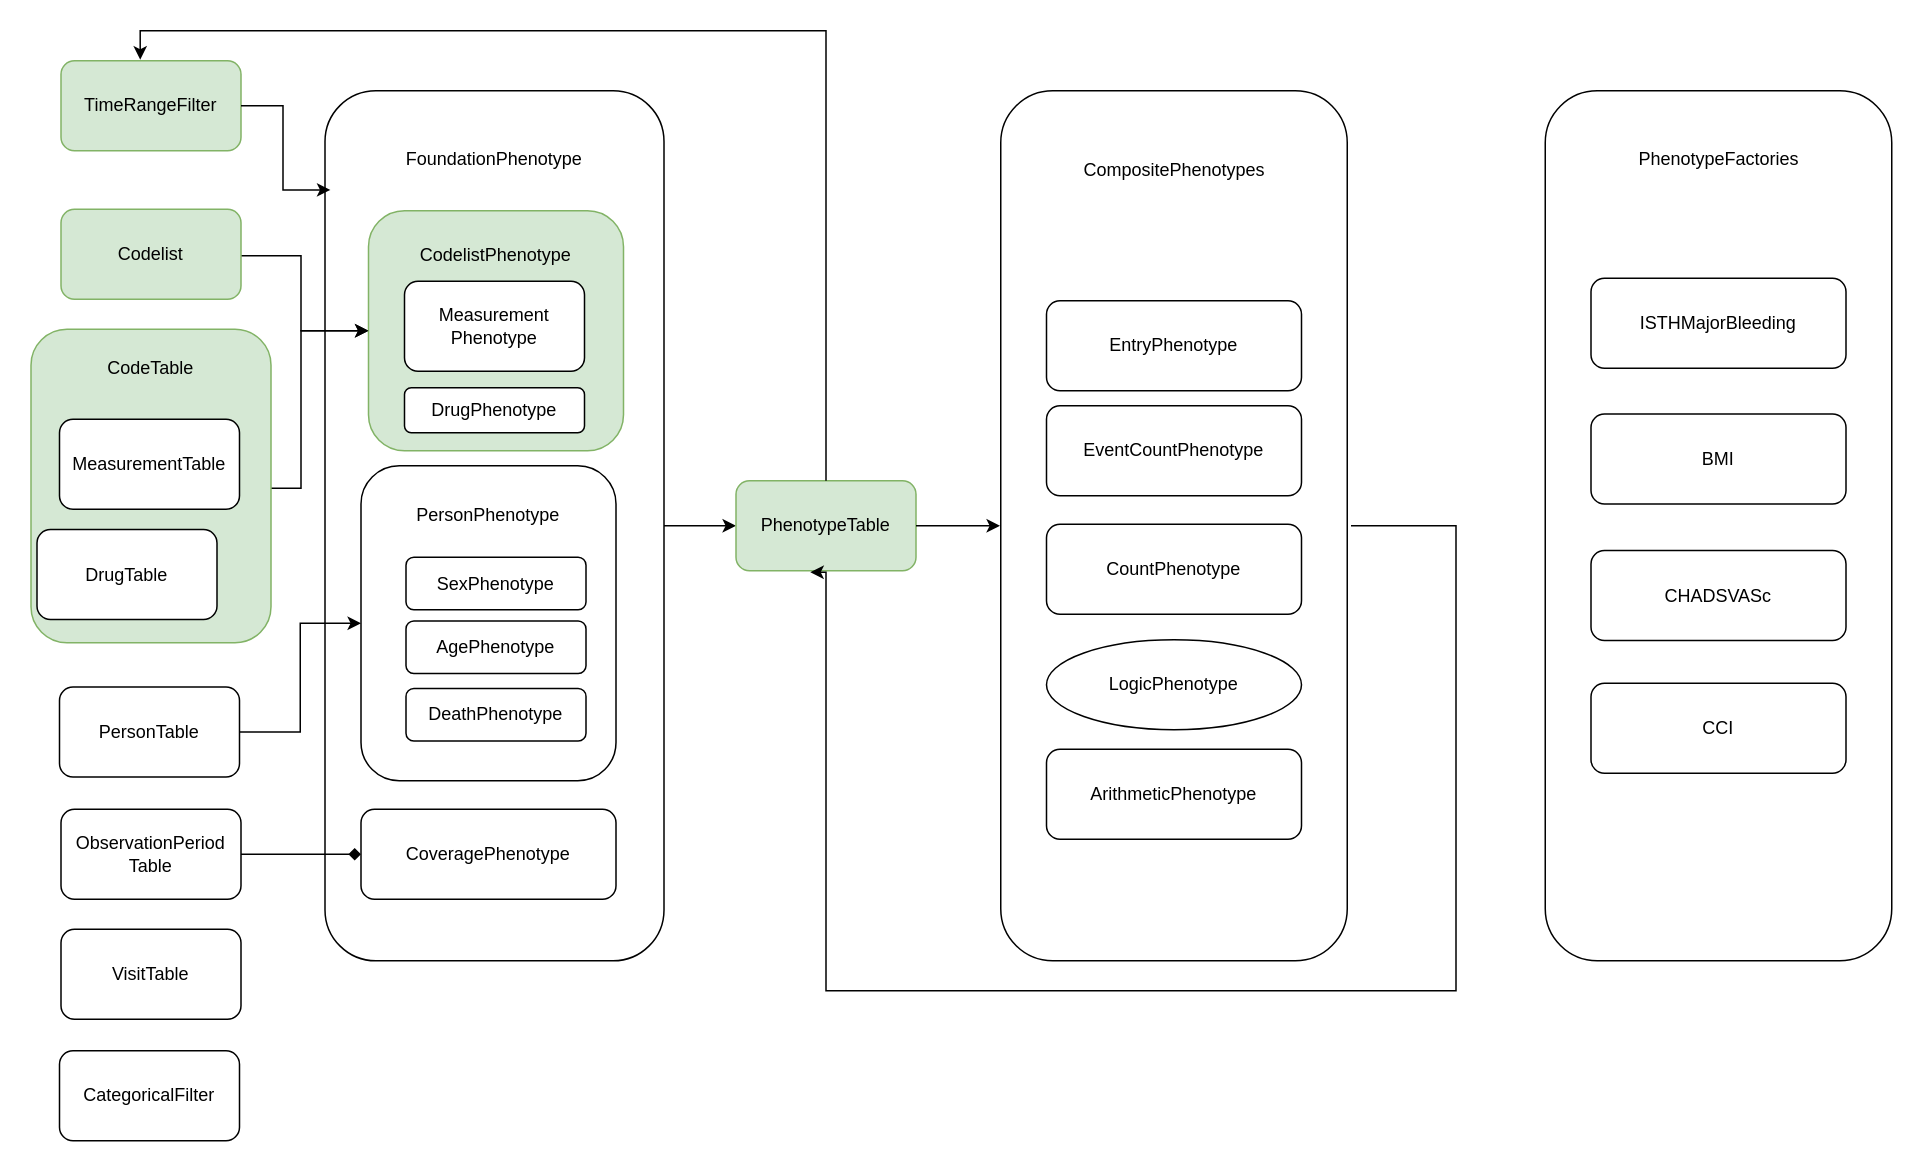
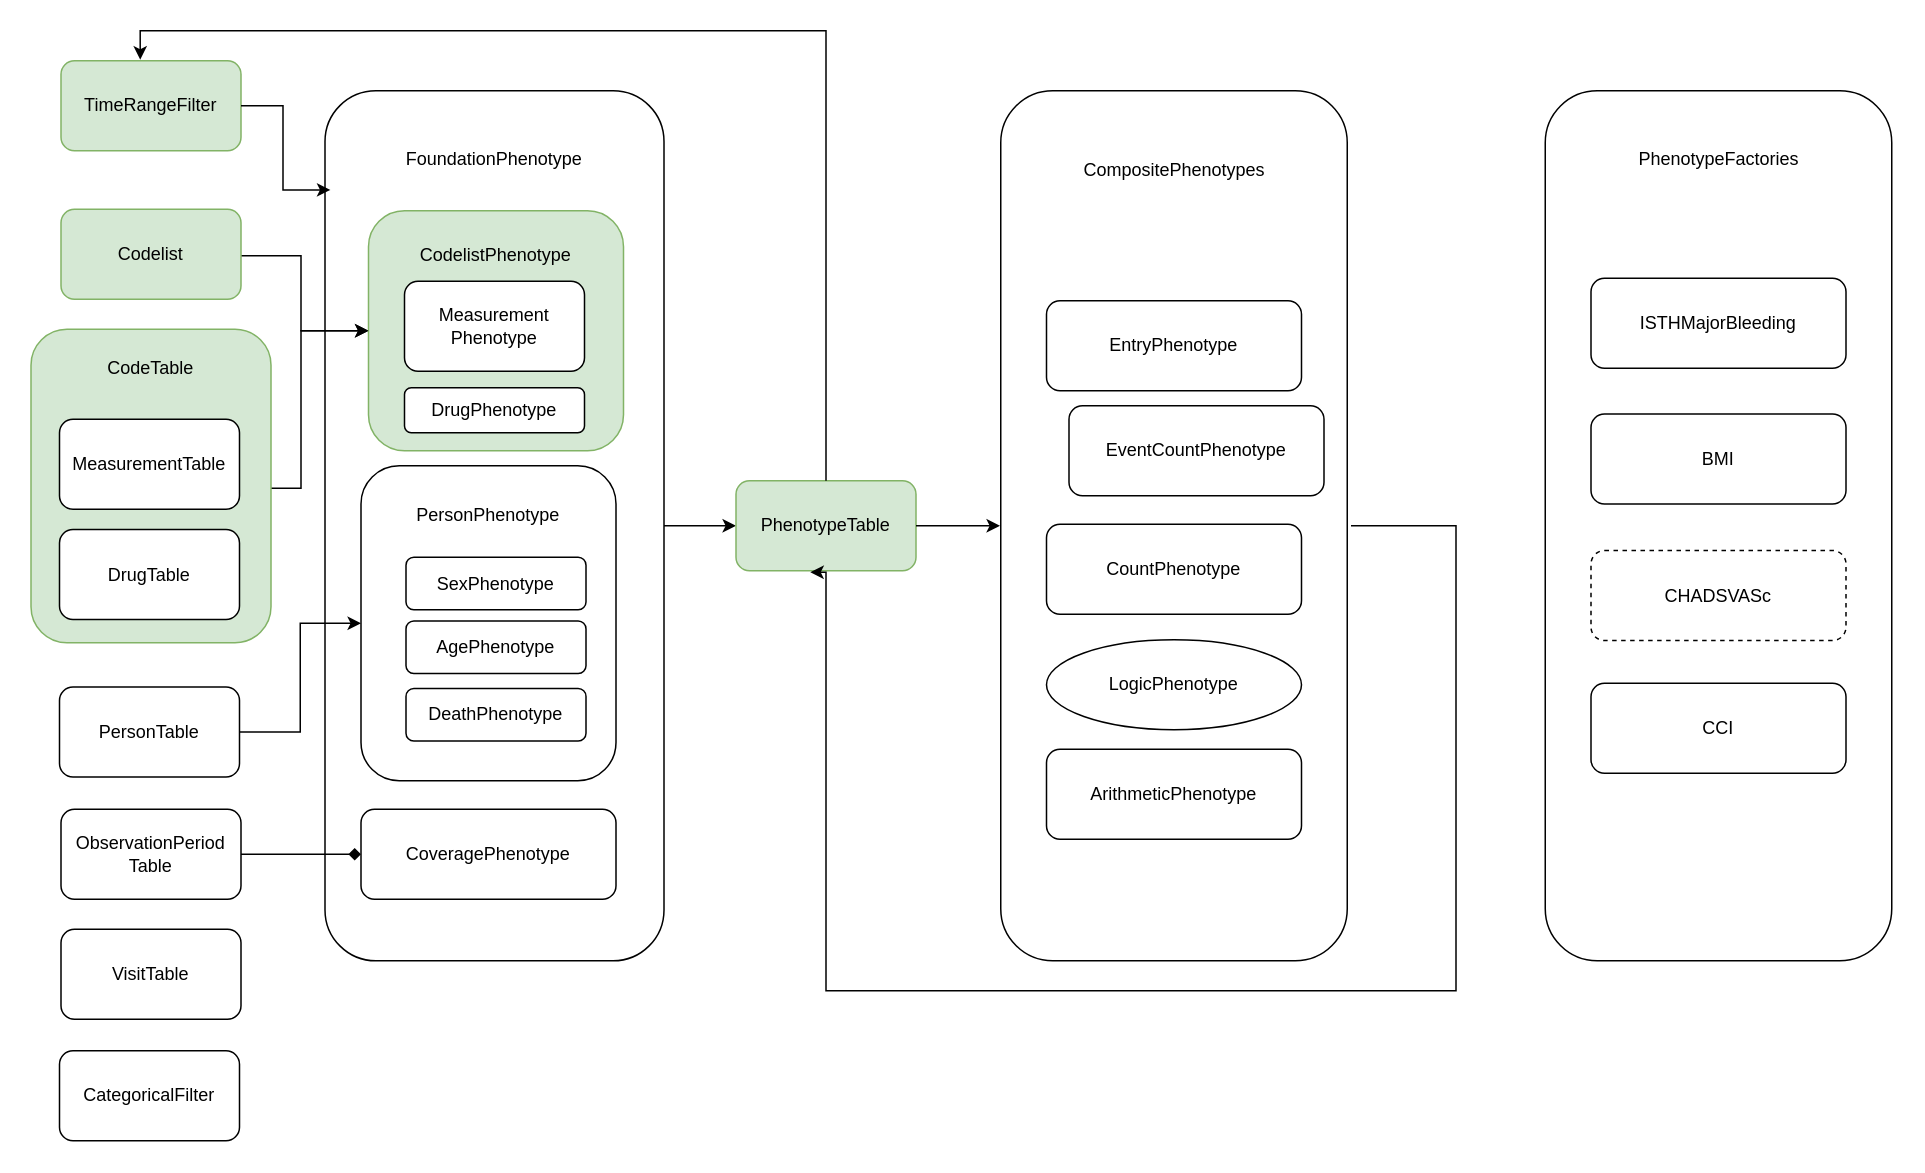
(1174, 451) -> (1196, 451)
(127, 575) -> (149, 575)
(1718, 596) -> (1718, 596)
